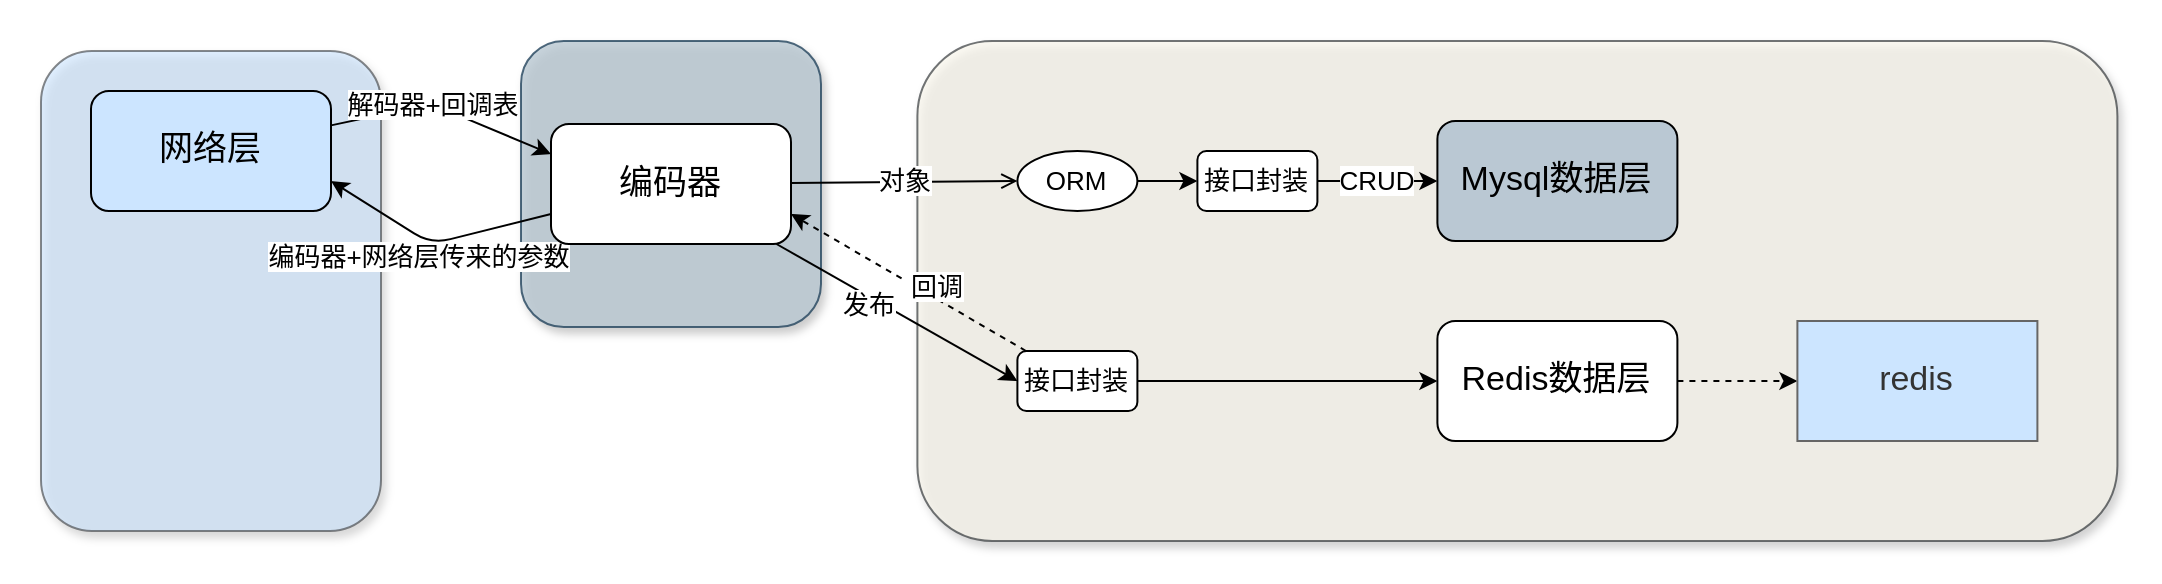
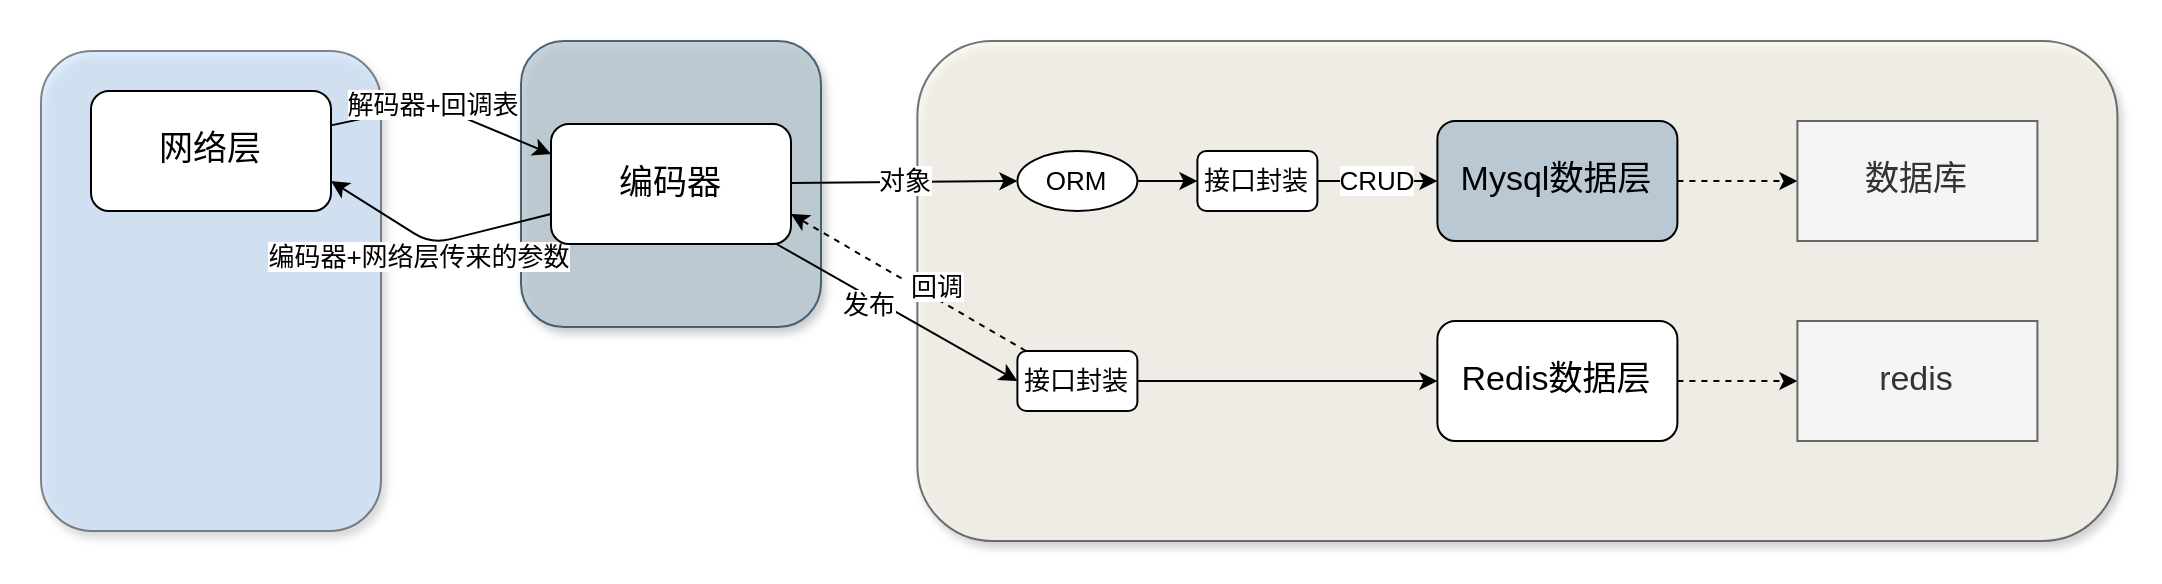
(211, 151) -> (211, 151)
(1005, 181) -> (1002, 181)
none -> (1731, 181)
none -> (1917, 181)
(1917, 381) -> (1917, 381)
